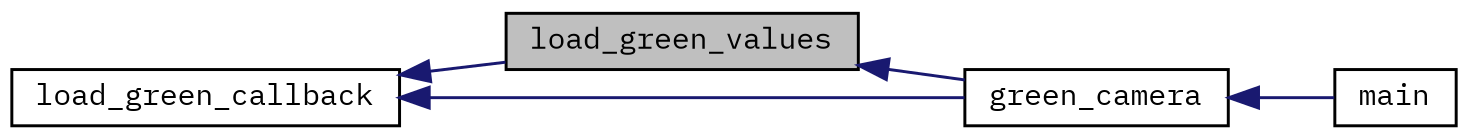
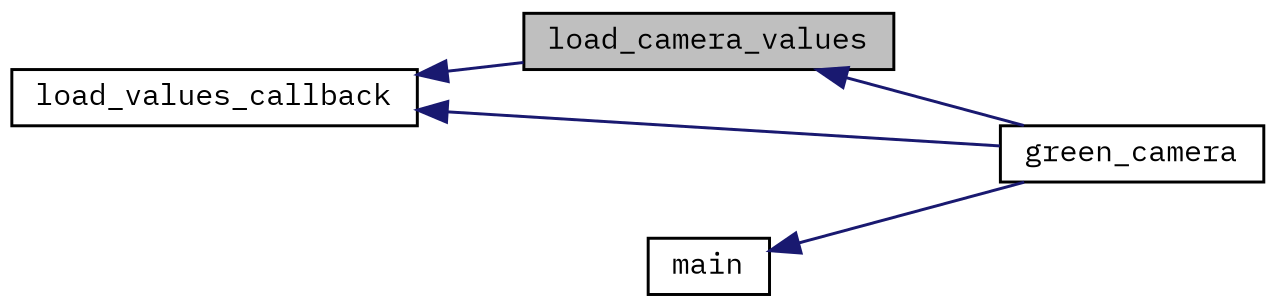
(682, 41) -> (709, 41)
(206, 98) -> (215, 98)
(1297, 98) -> (912, 213)
